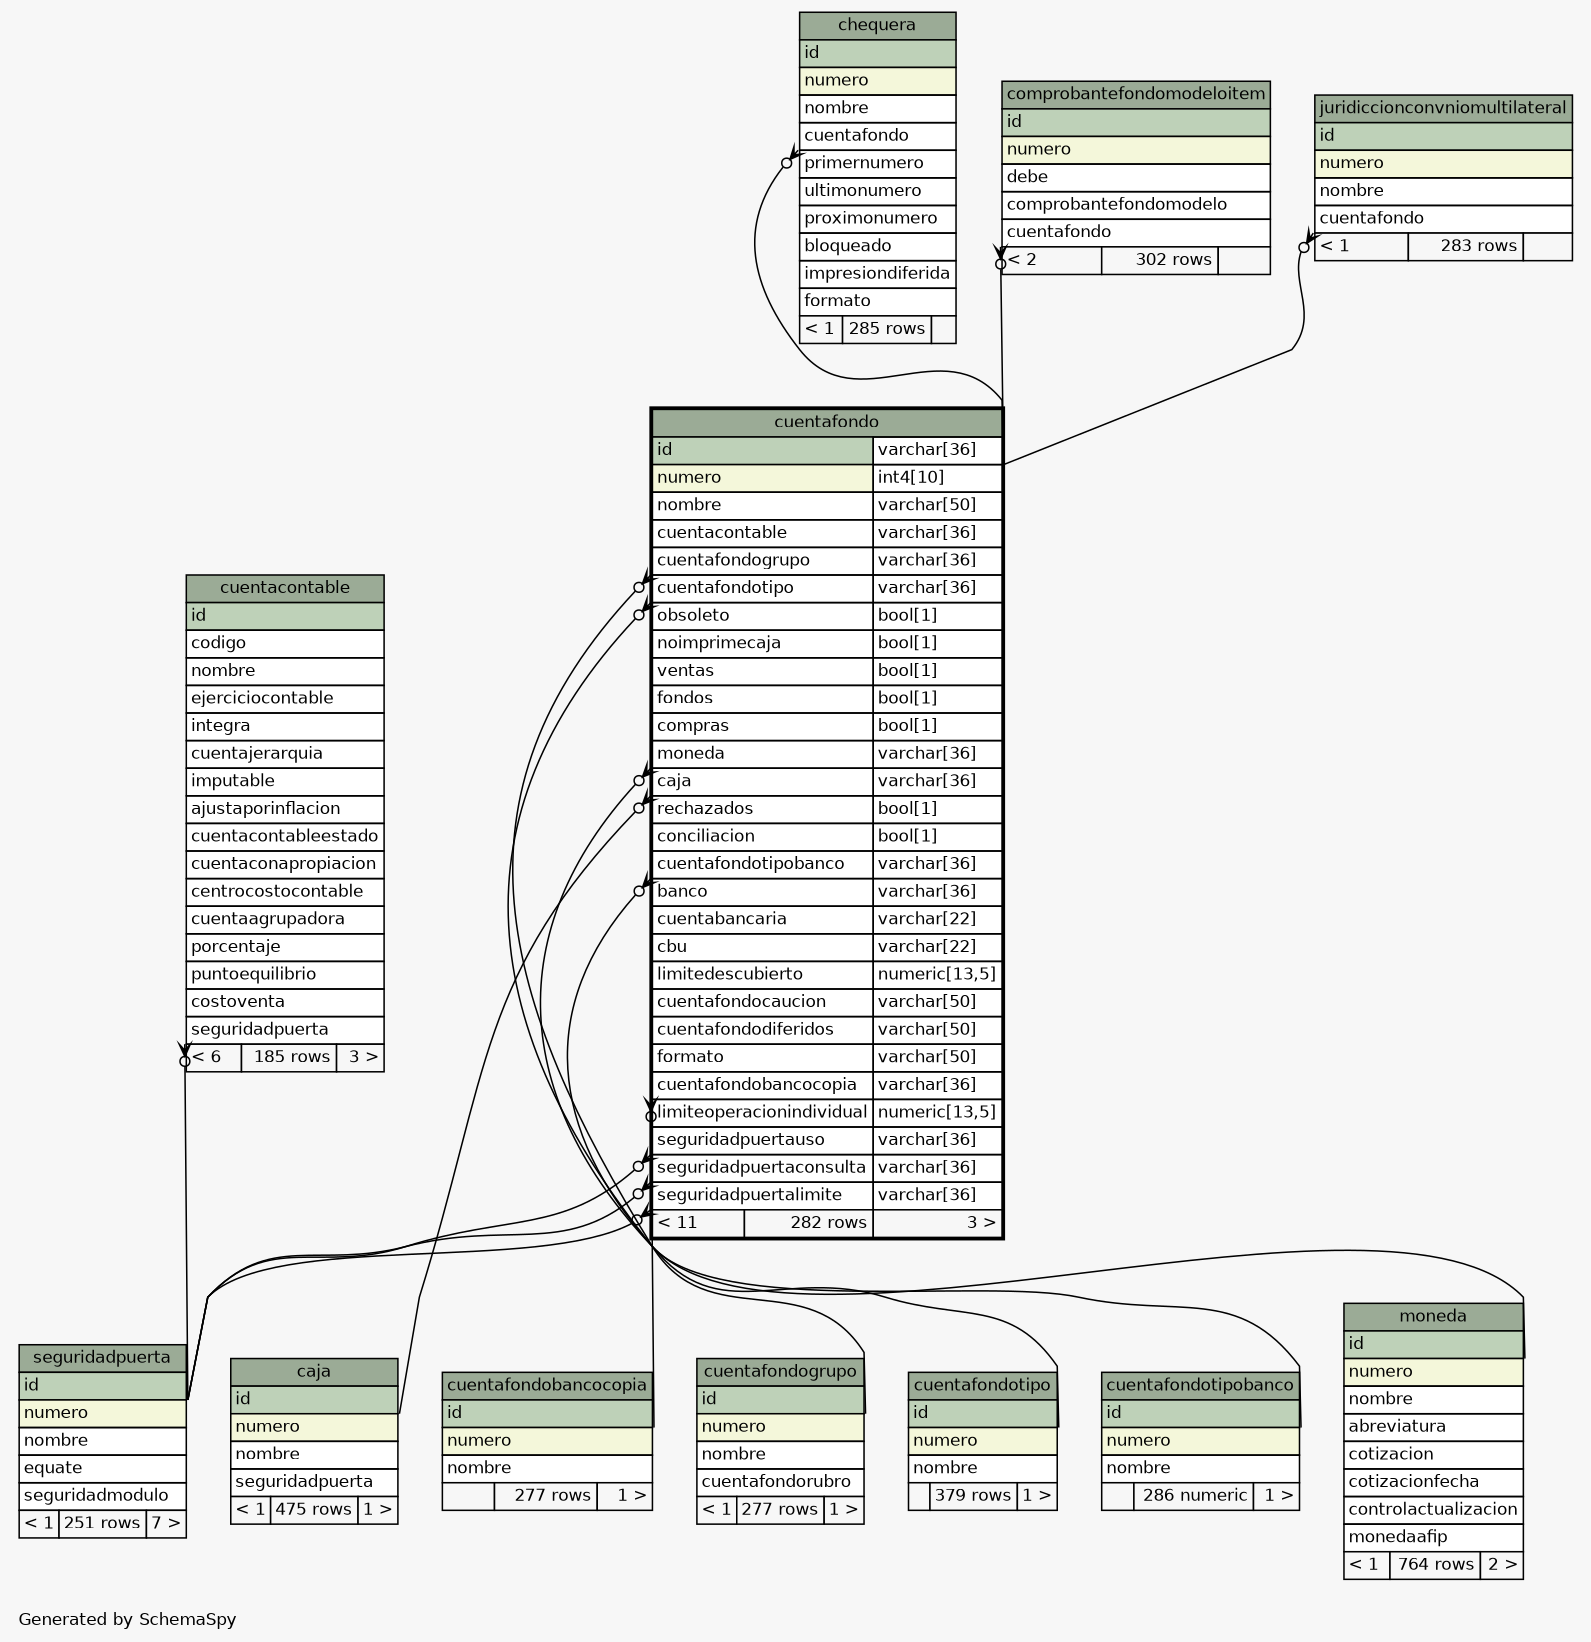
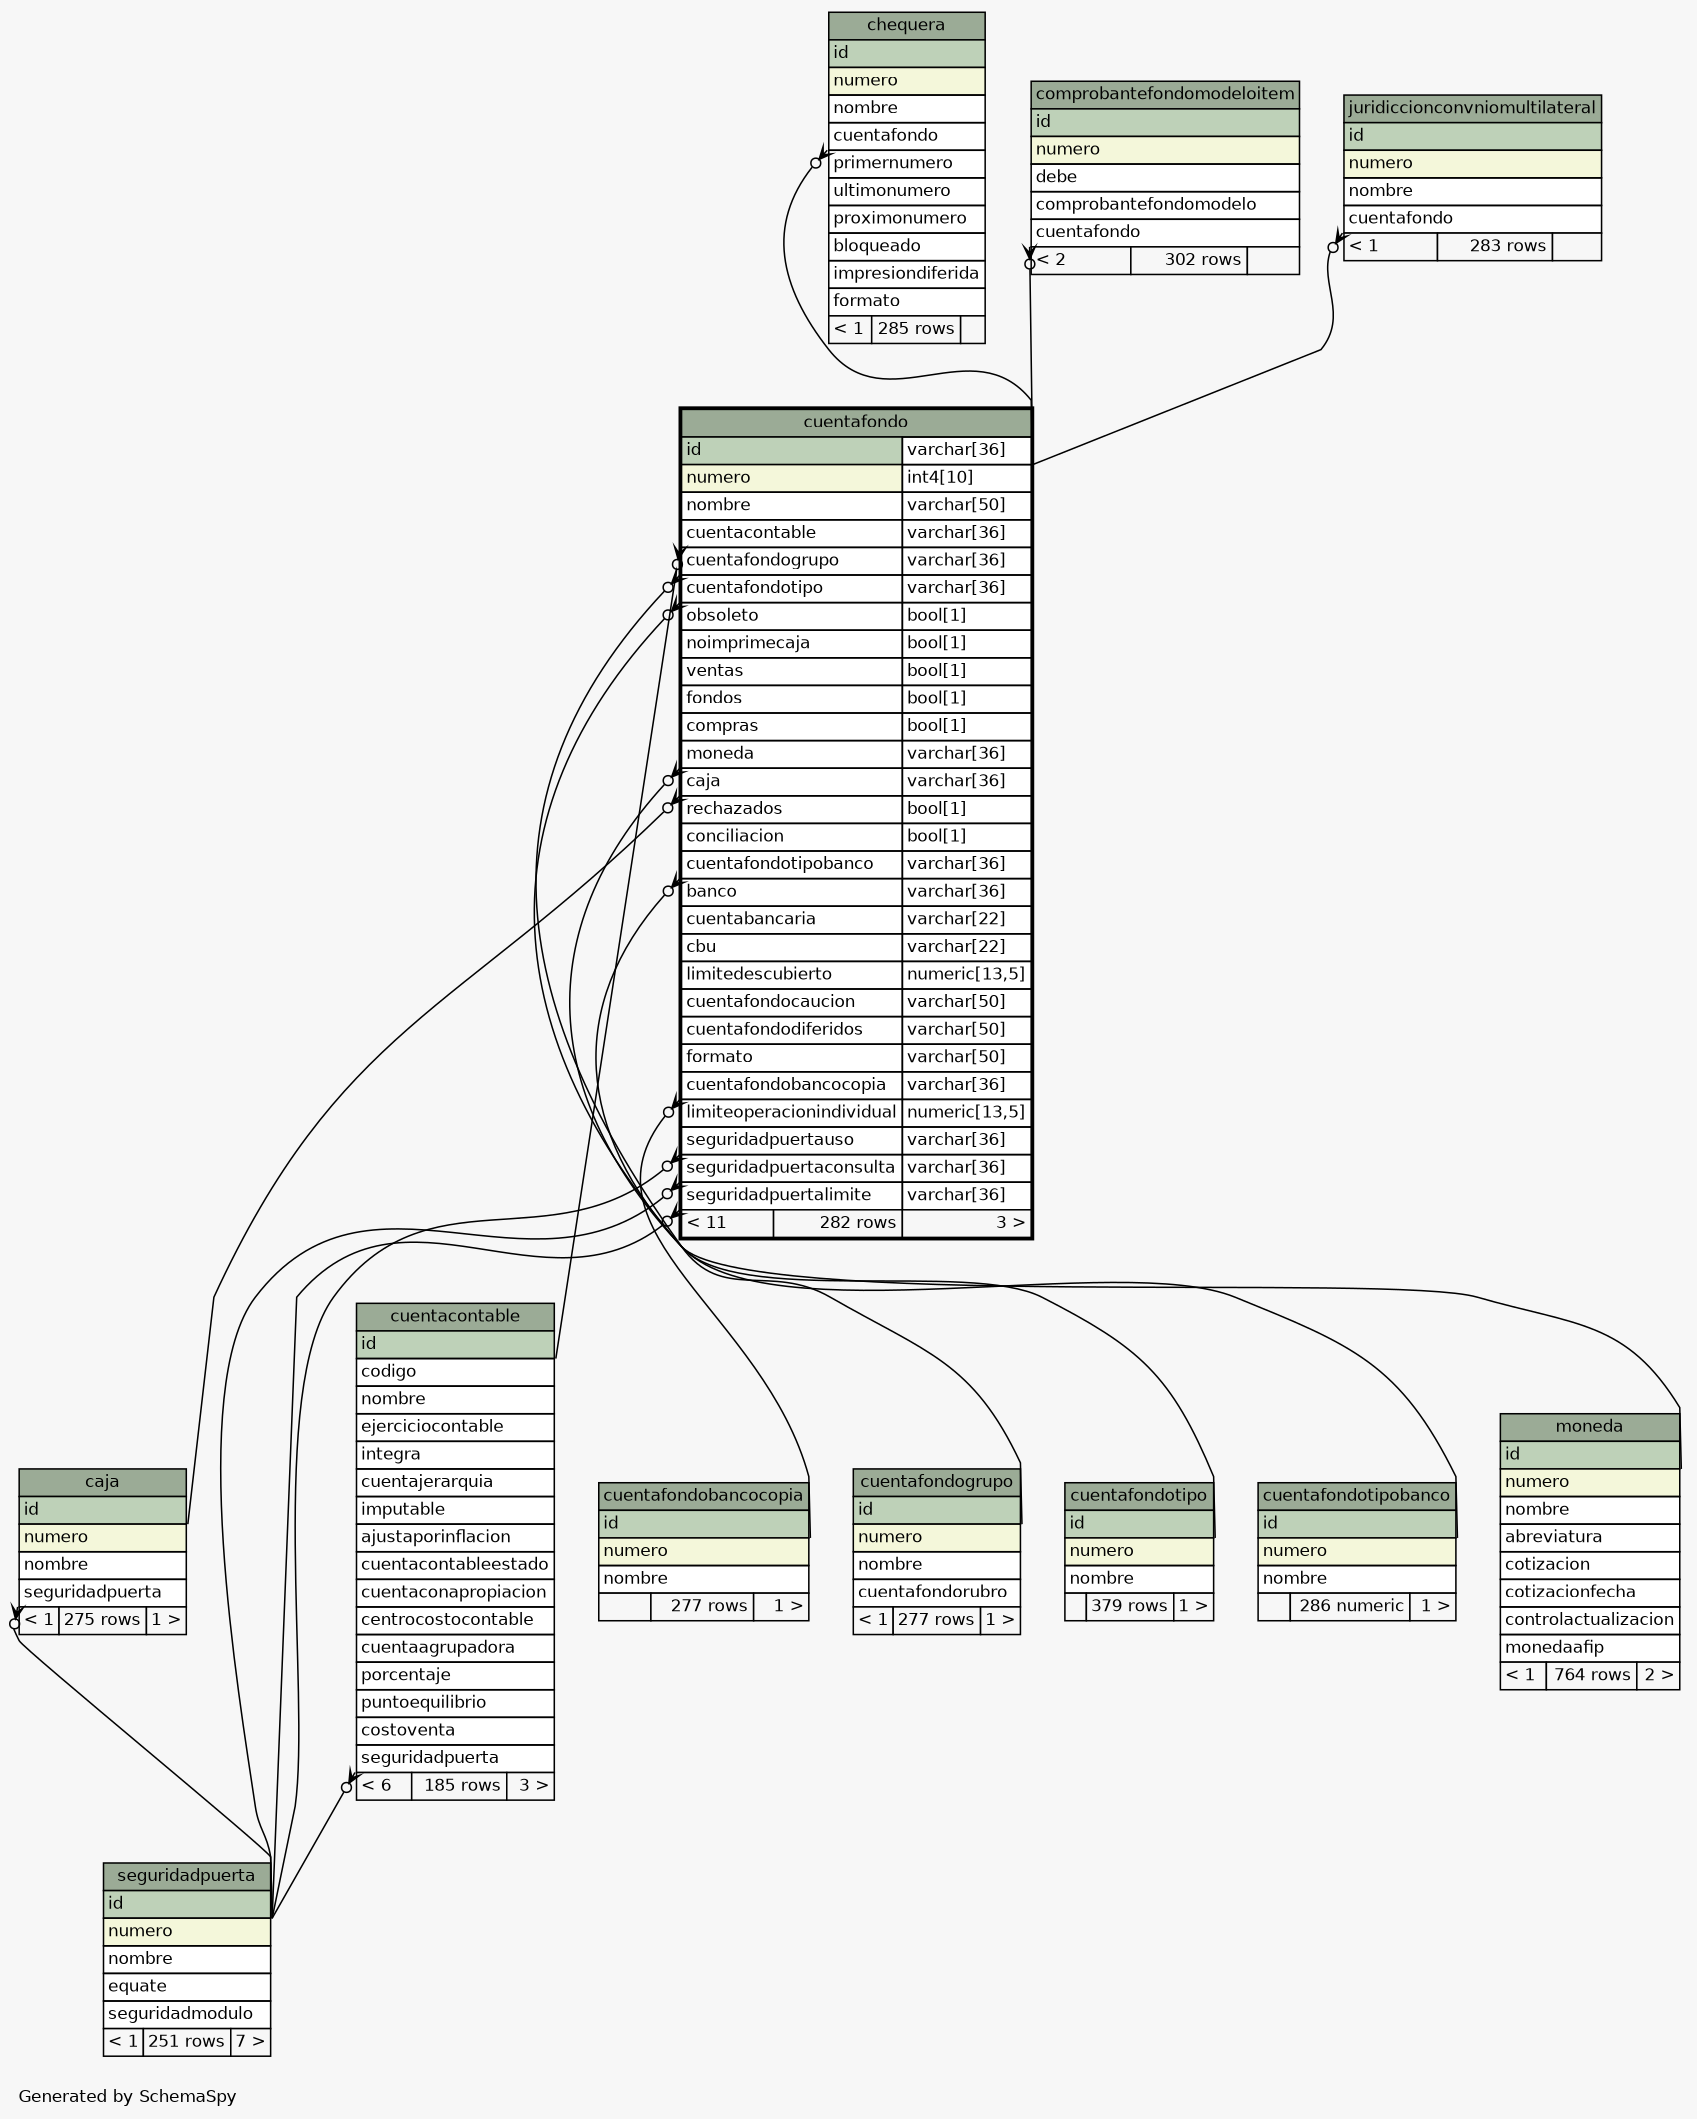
none -> (622, 925)
(314, 1510) -> (103, 1620)
none -> (163, 1764)
